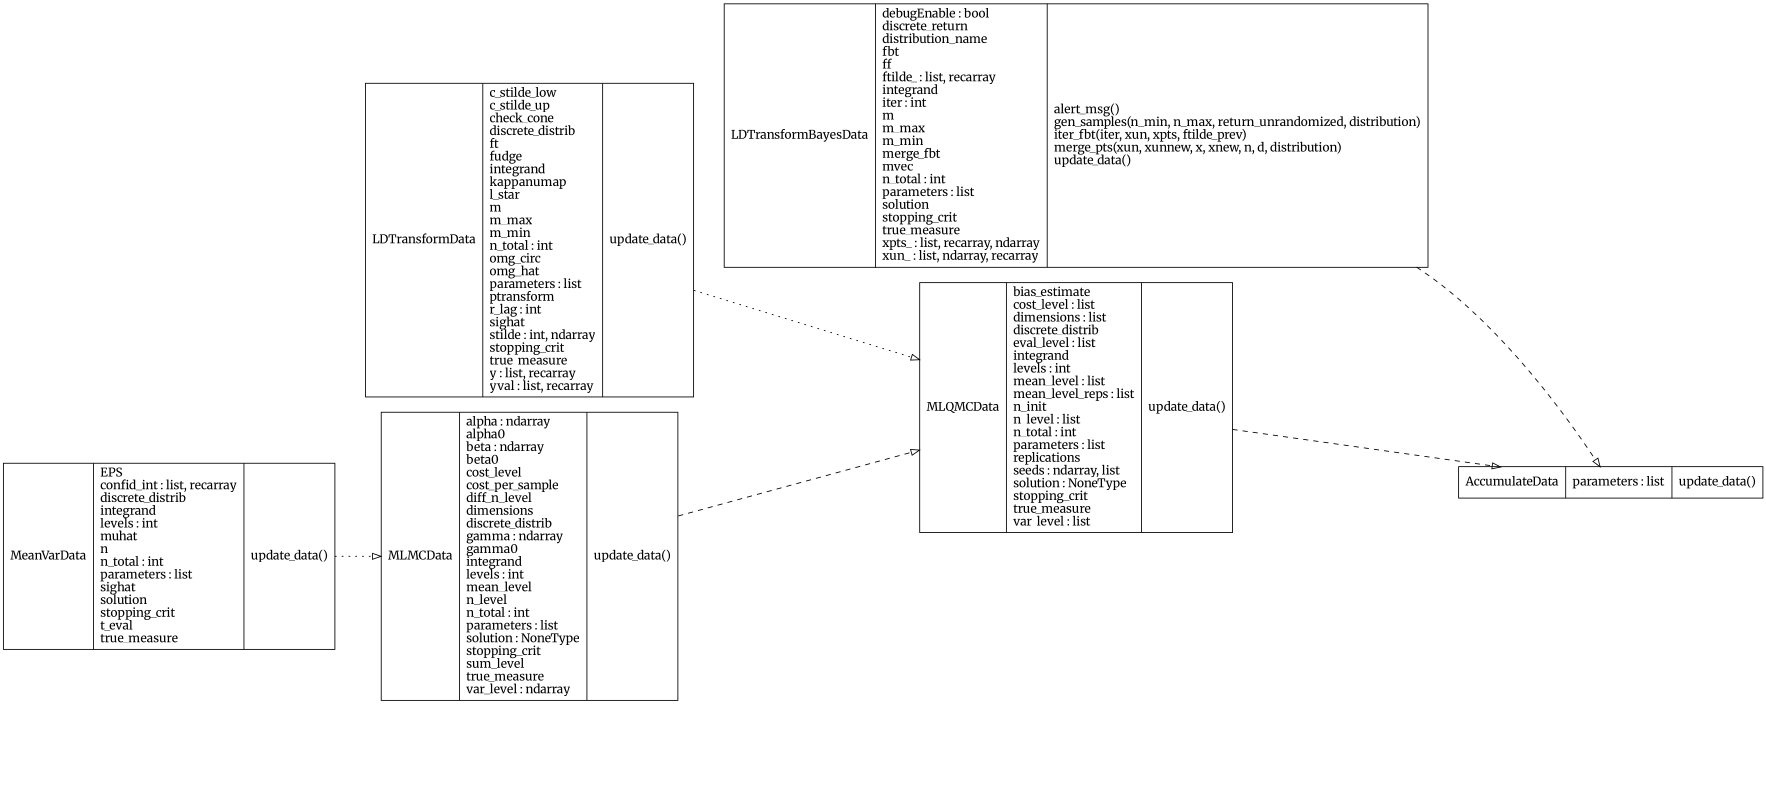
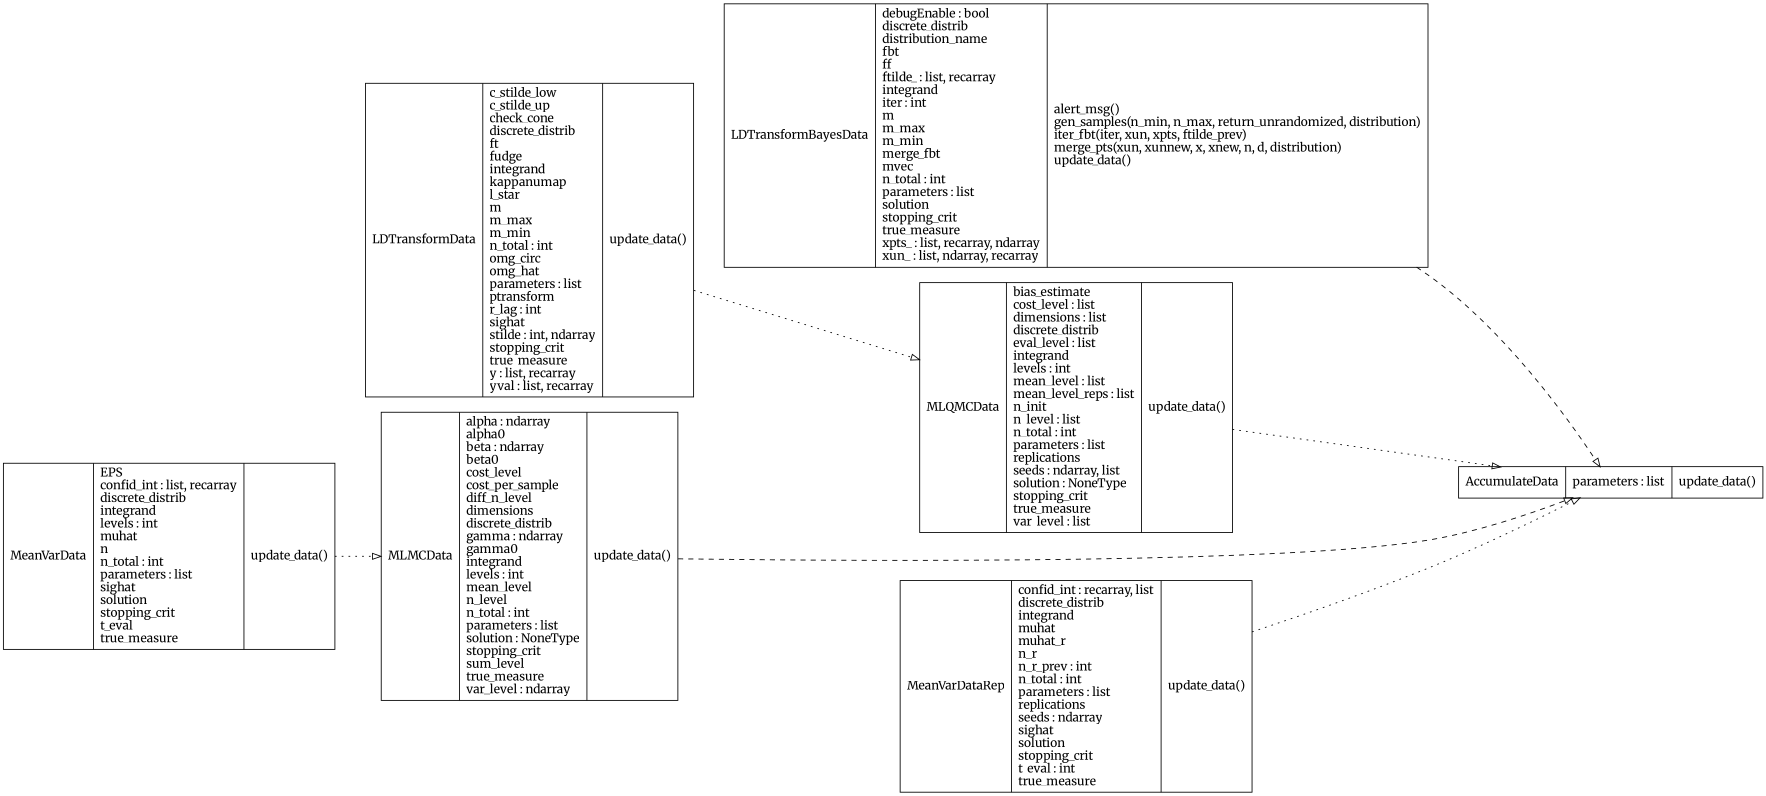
(925, 27) -> (925, 27)
(1362, 448) -> (1362, 448)
(795, 484) -> (1125, 558)
none -> (1076, 686)
